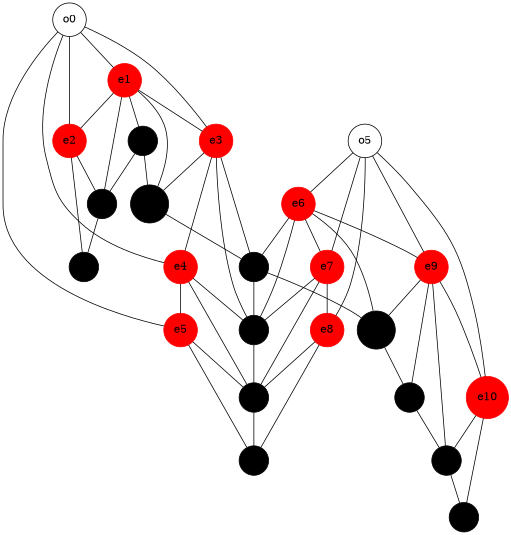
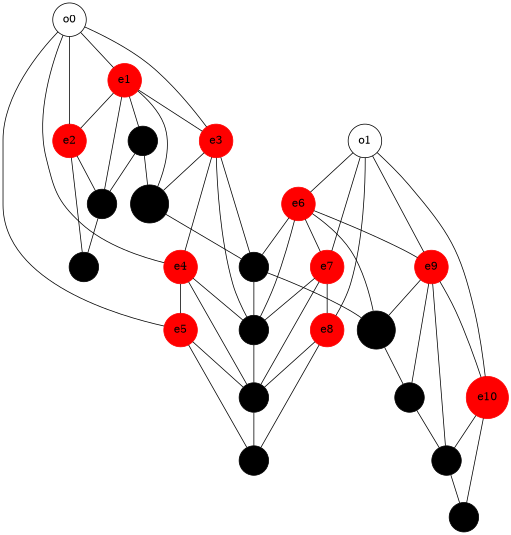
(365, 141) -> (365, 141)
